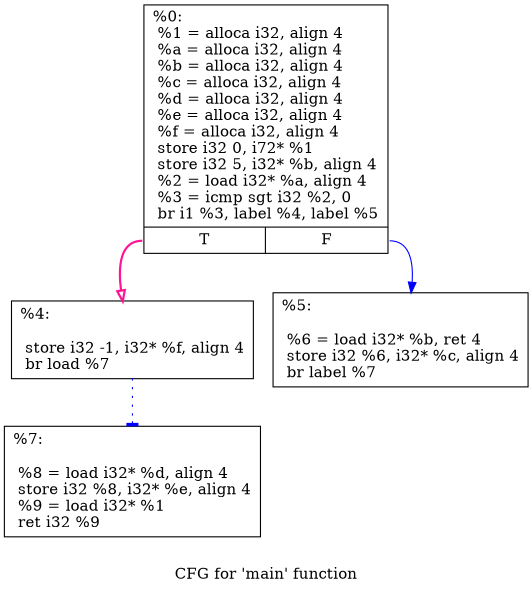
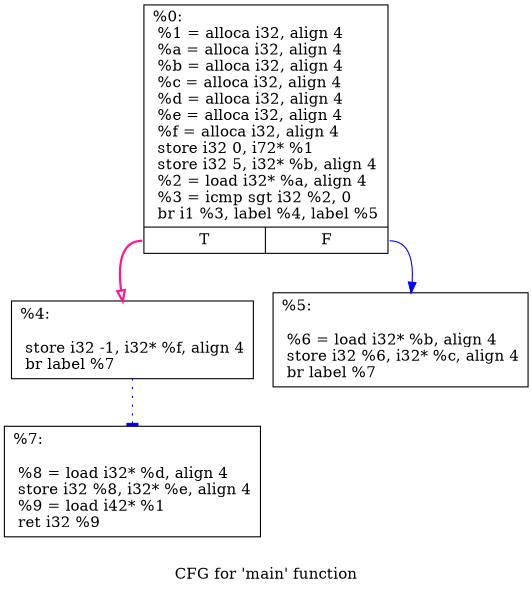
(382, 340) -> (390, 340)
(65, 364) -> (68, 364)
(89, 506) -> (89, 506)
